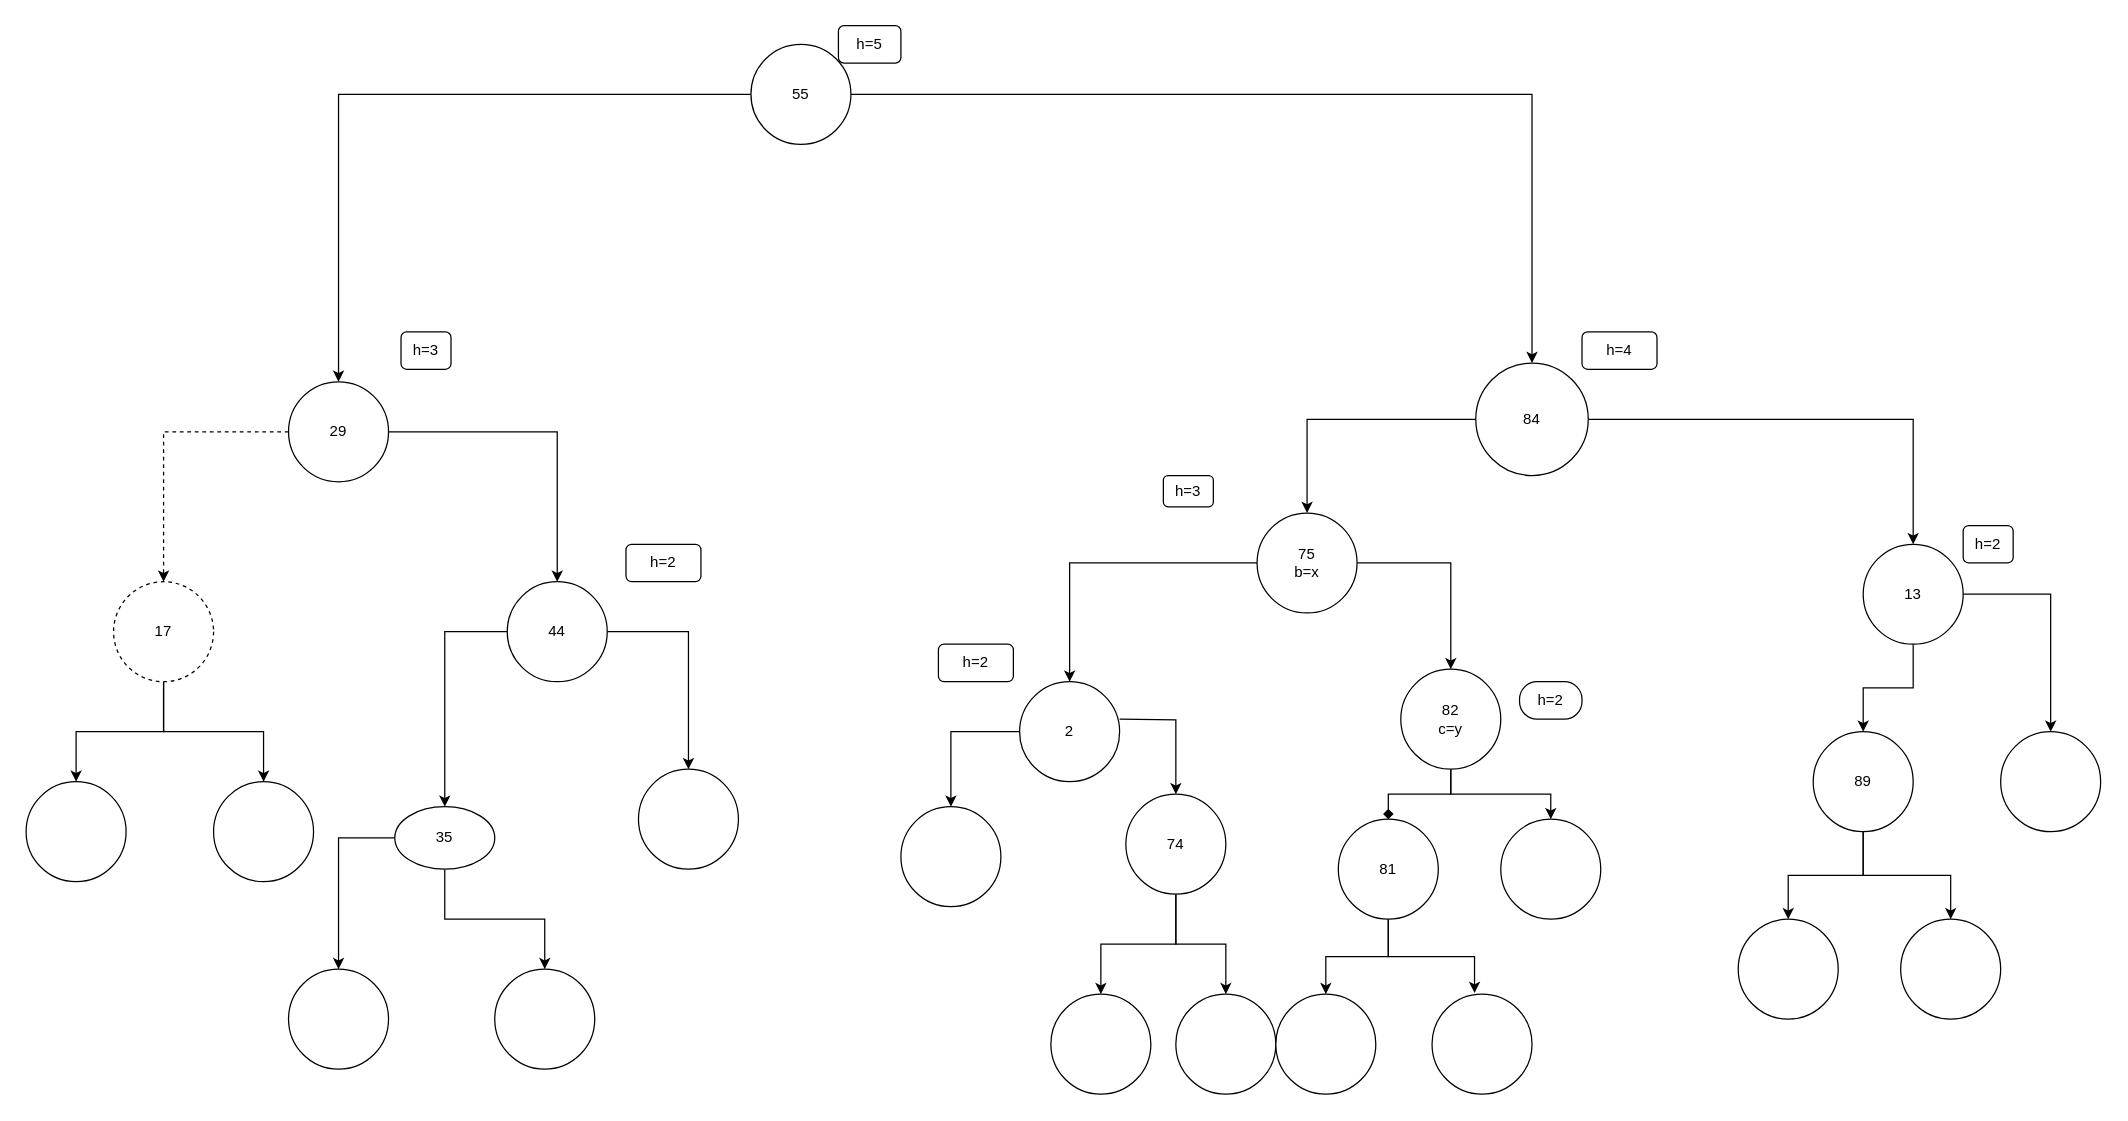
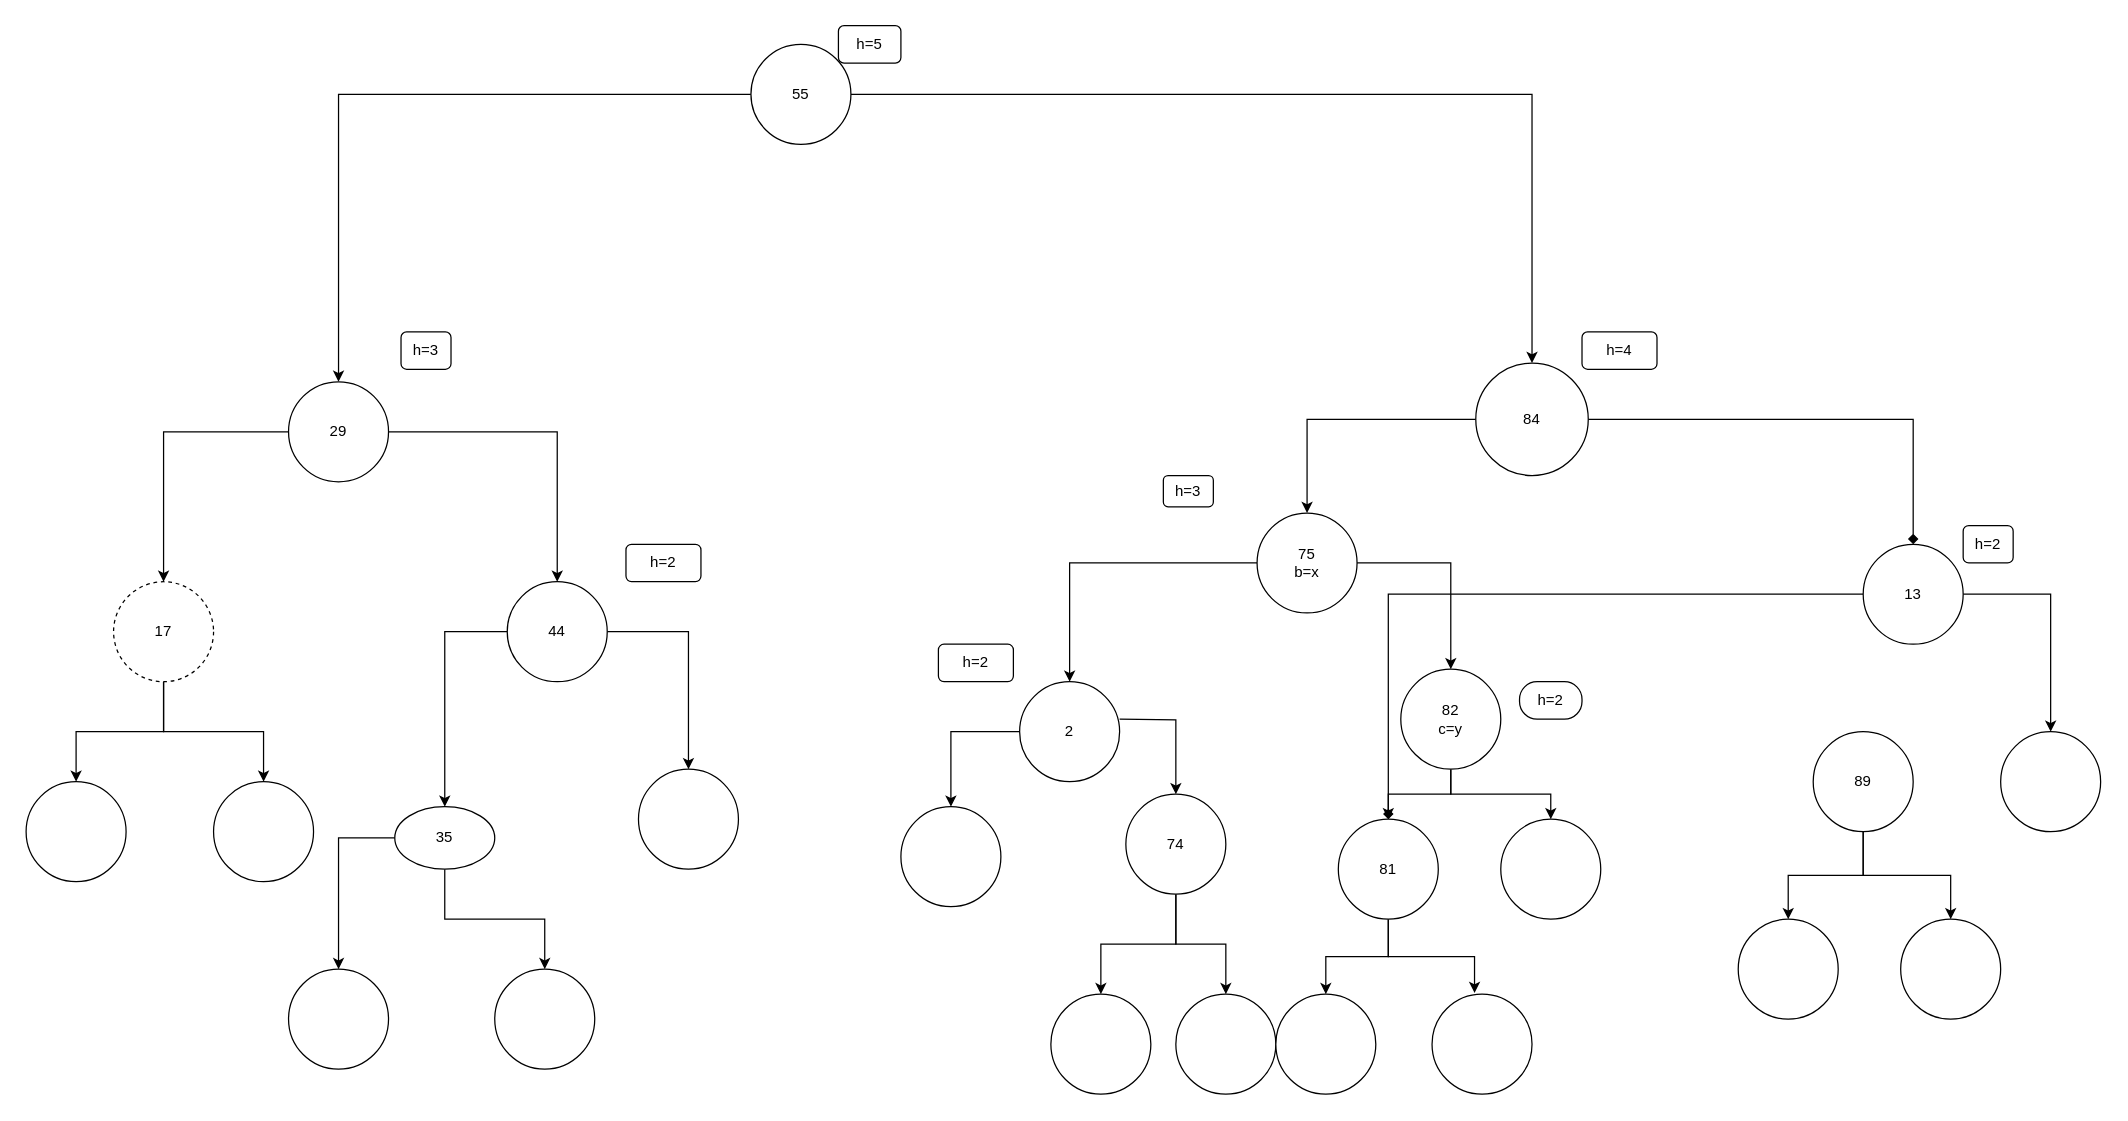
(163, 439) -> (163, 439)
(1913, 534) -> (1913, 533)
(1892, 688) -> (1527, 594)
